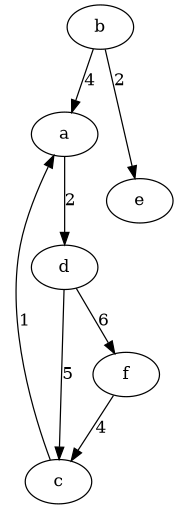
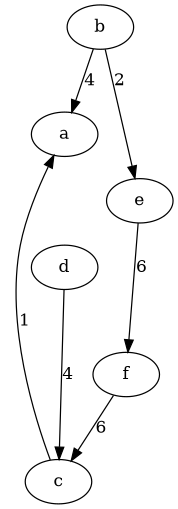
(65, 194) -> none
(92, 316) -> (134, 281)
(68, 375) -> (68, 375)
(102, 428) -> (102, 428)
